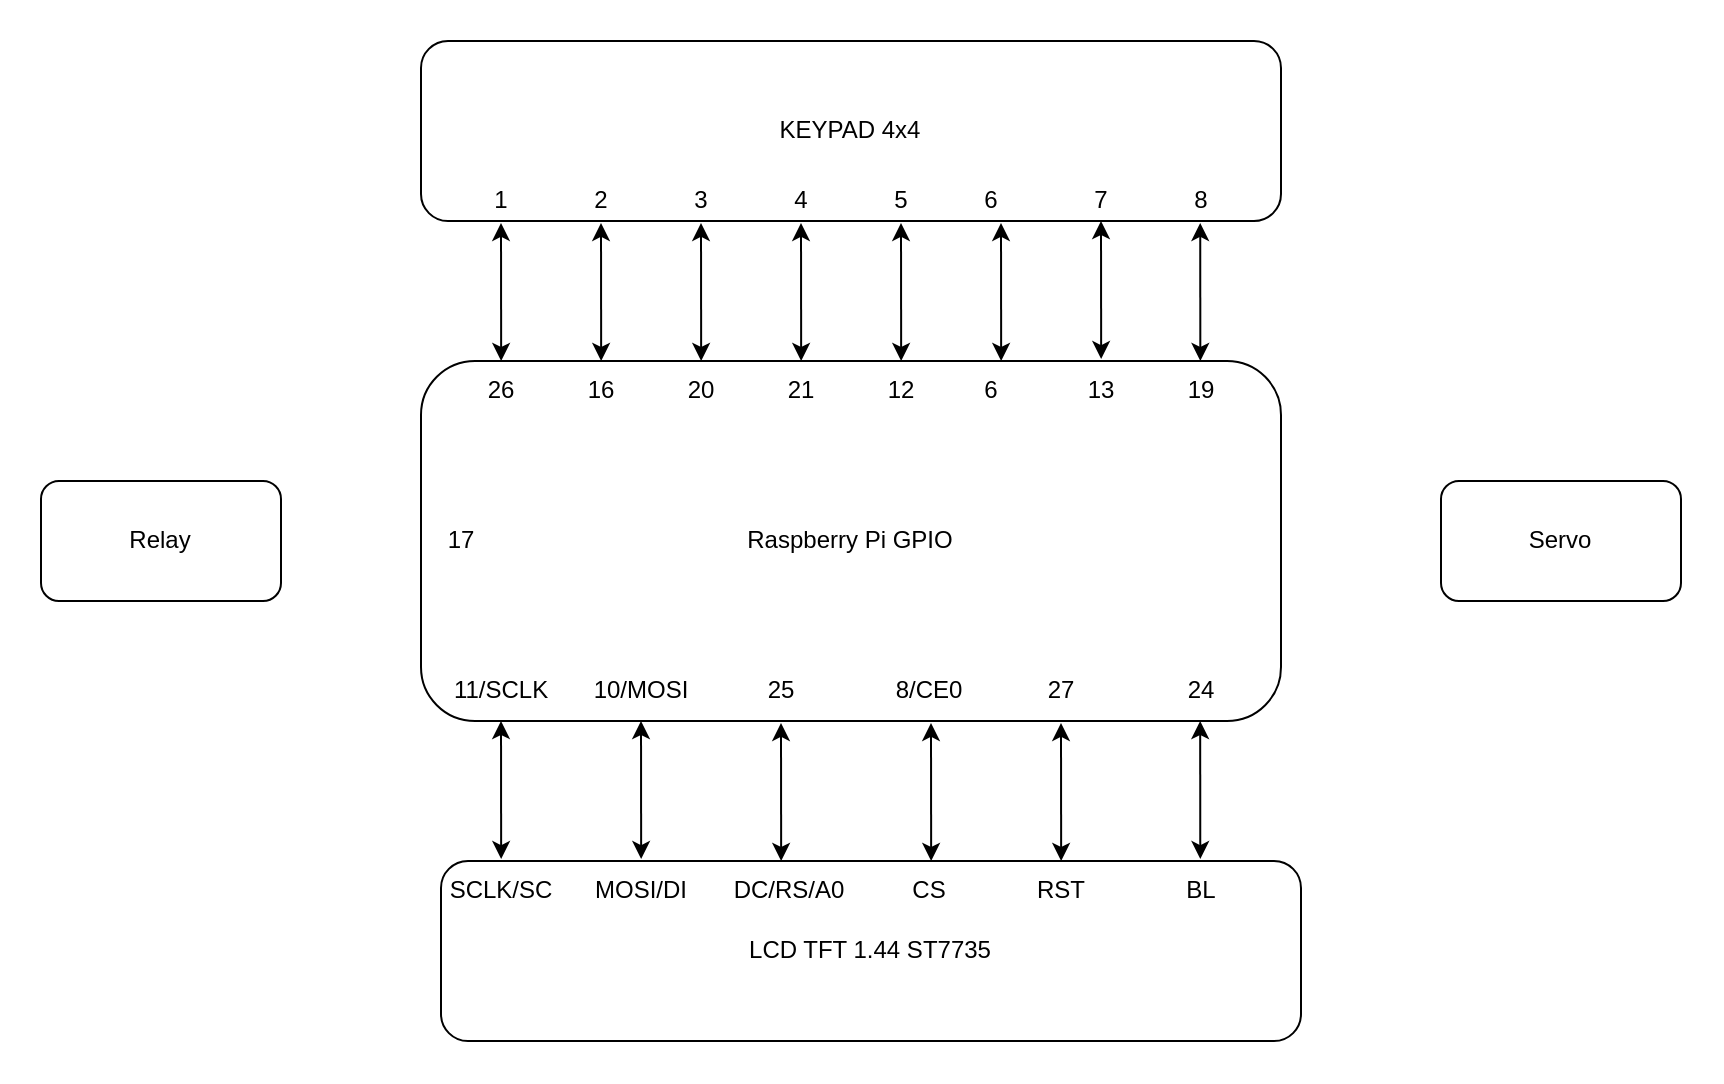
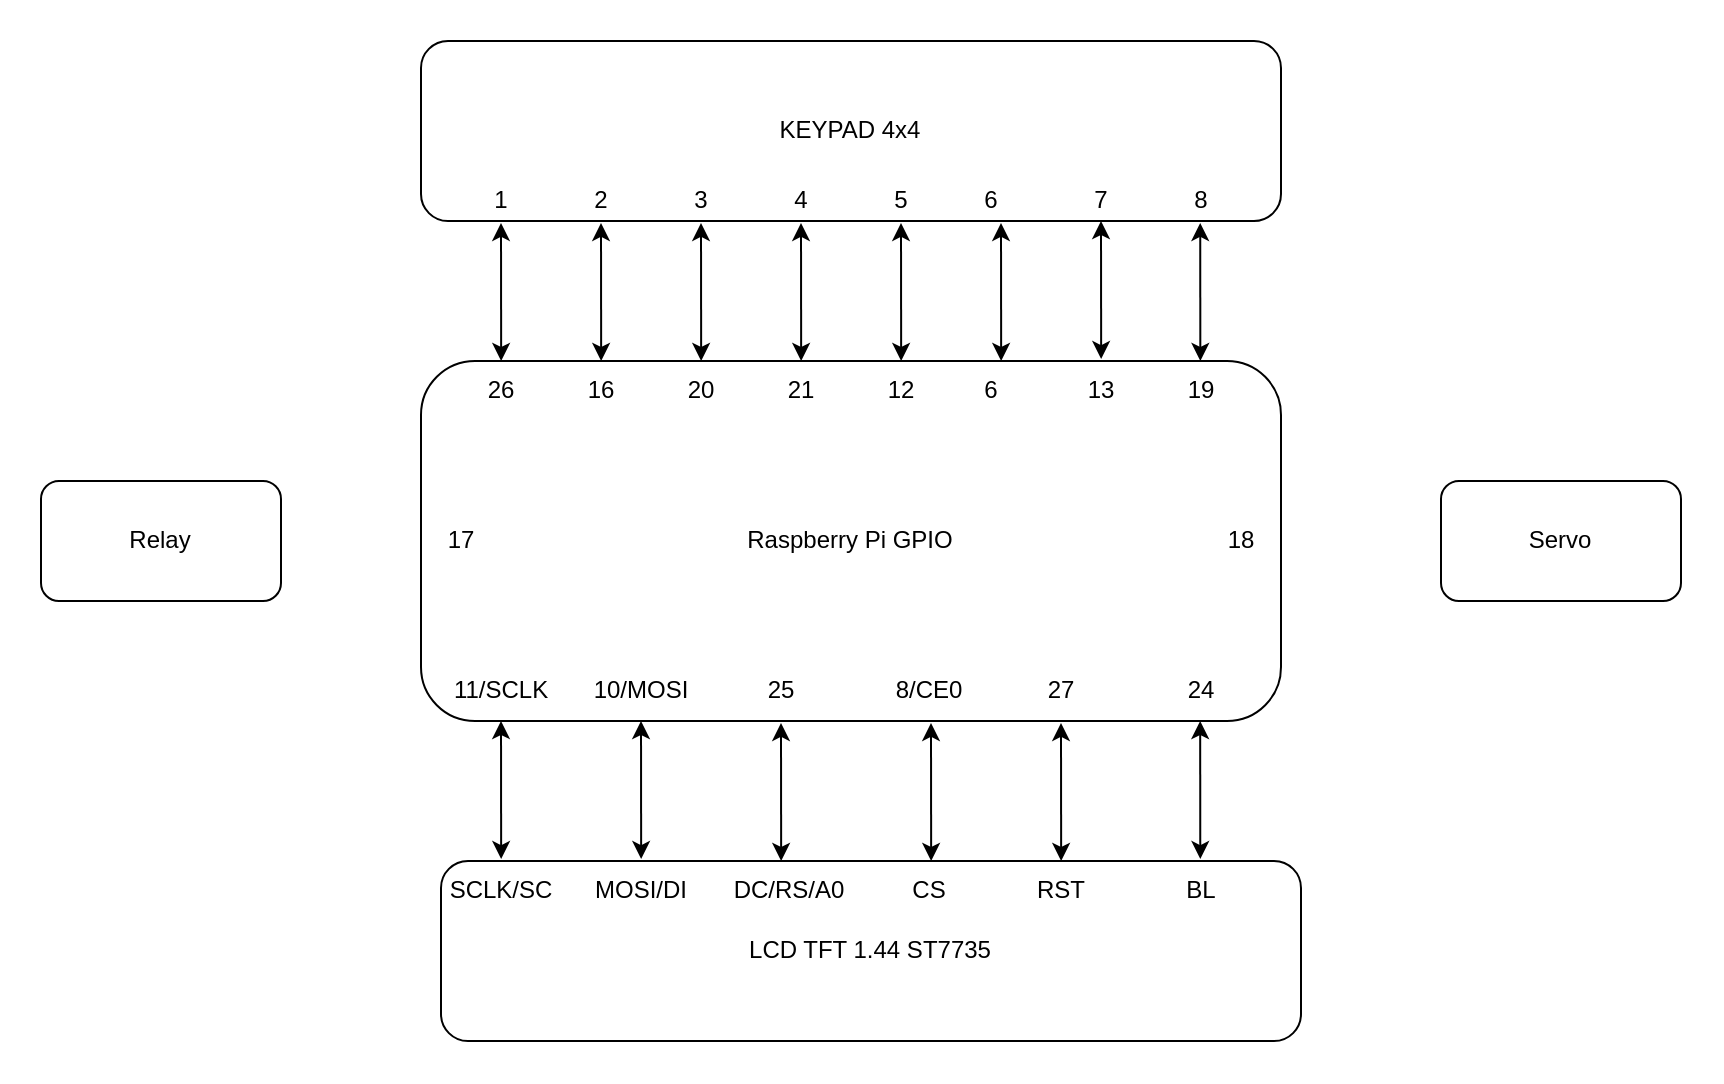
none -> (1241, 541)
